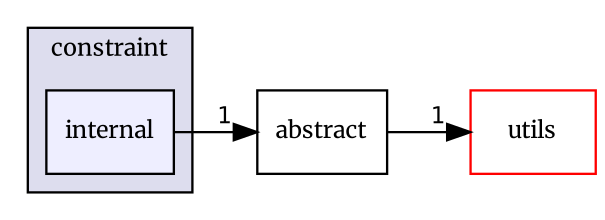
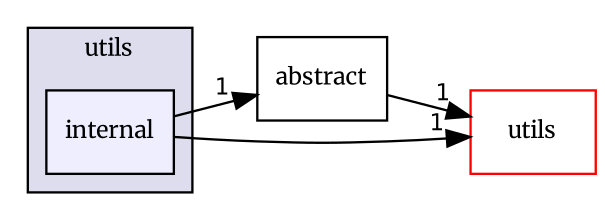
(110, 50) -> (110, 50)
none -> (311, 143)
